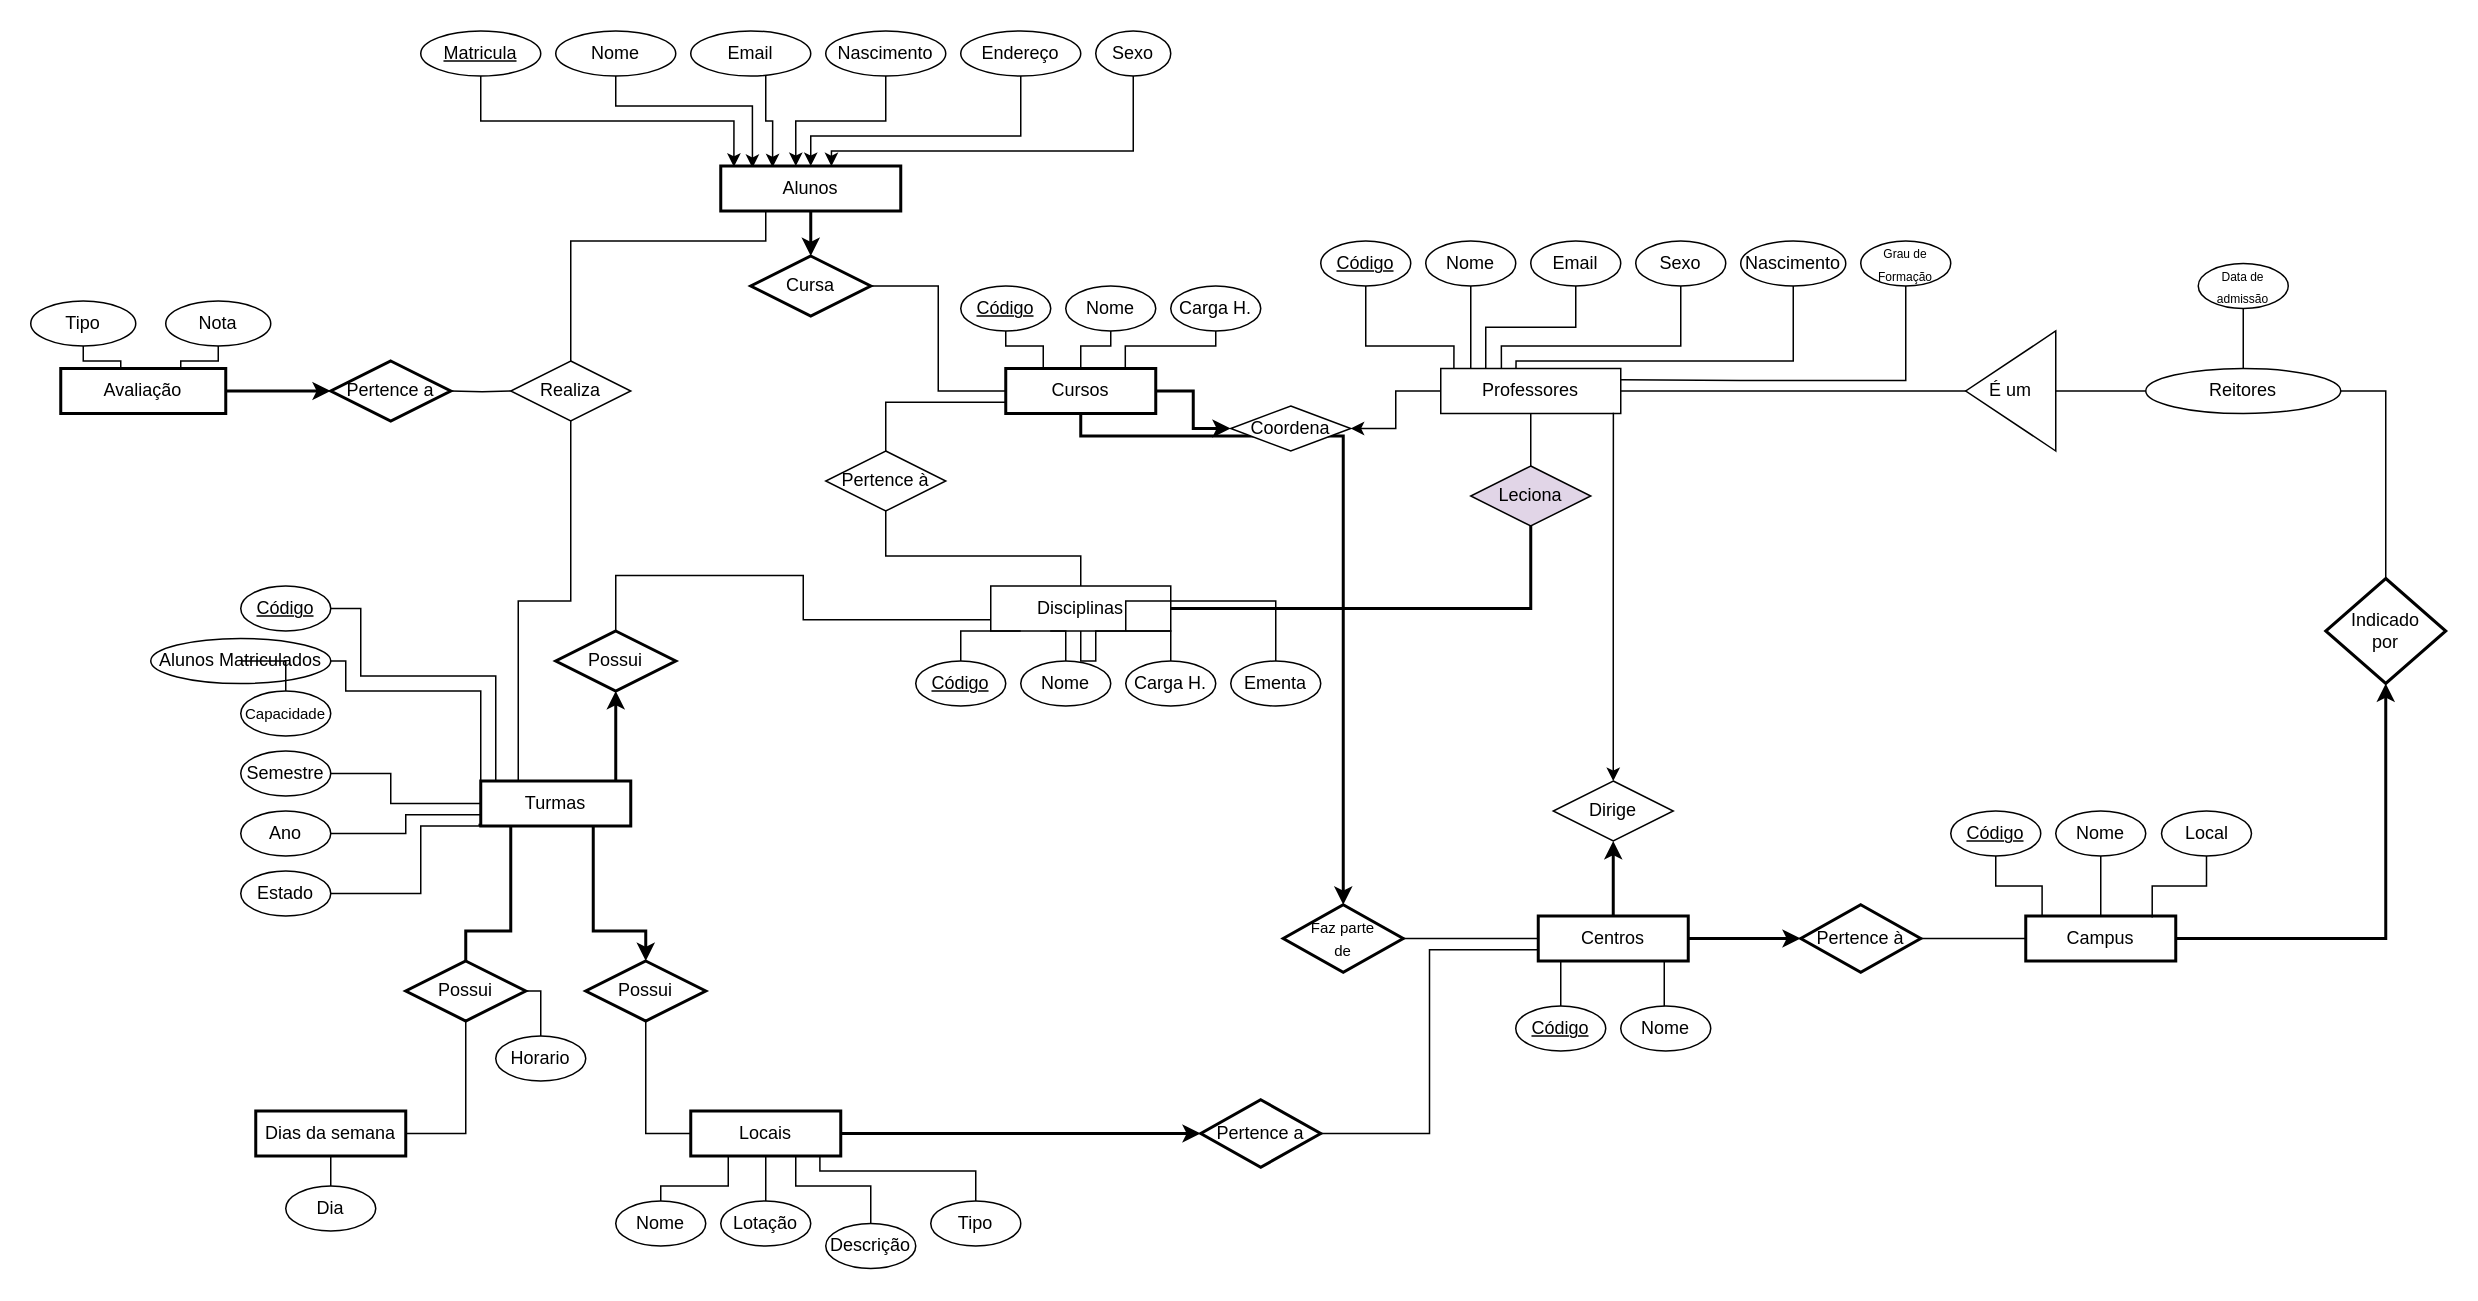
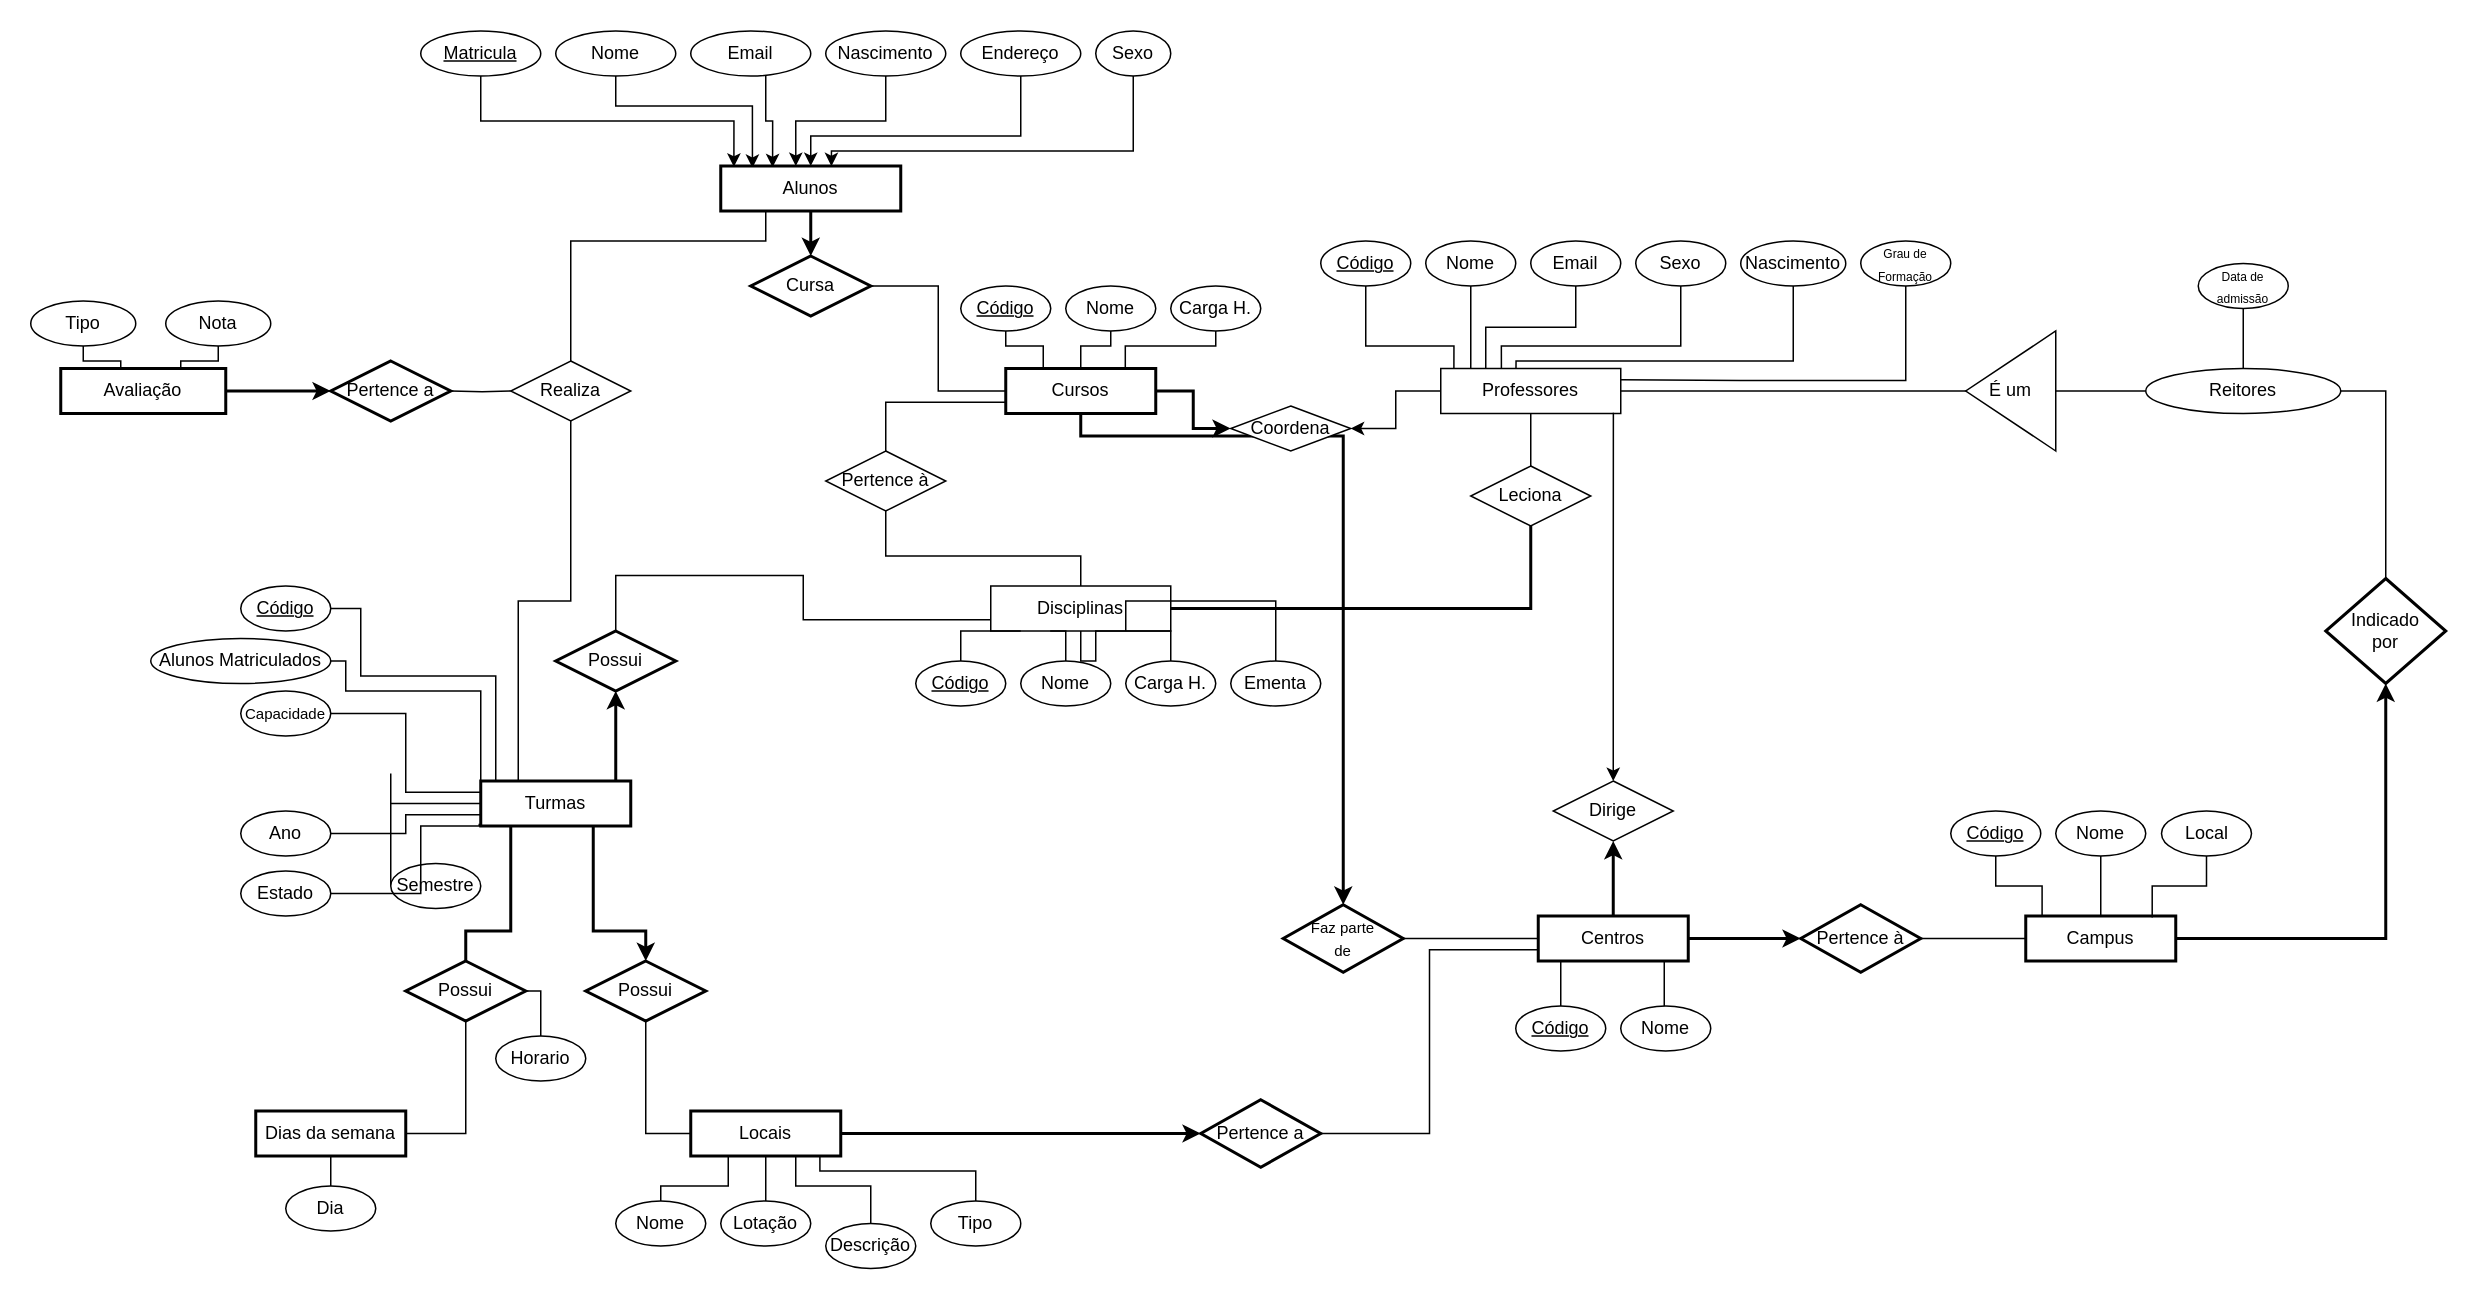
(1531, 496) -> (1531, 496)
(279, 661) -> (406, 752)
(286, 773) -> (436, 886)
